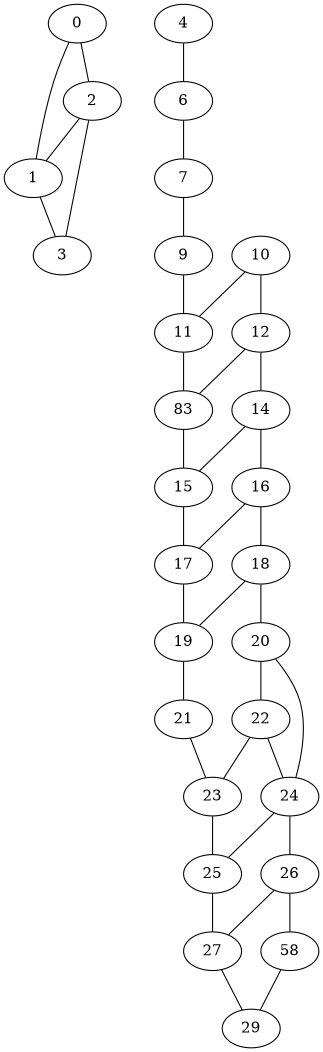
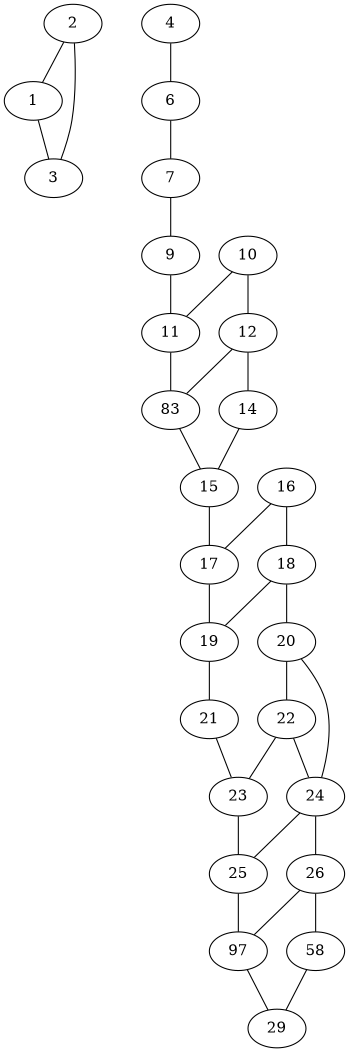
(77, 24) -> none
(261, 449) -> none
(213, 951) -> (238, 951)
